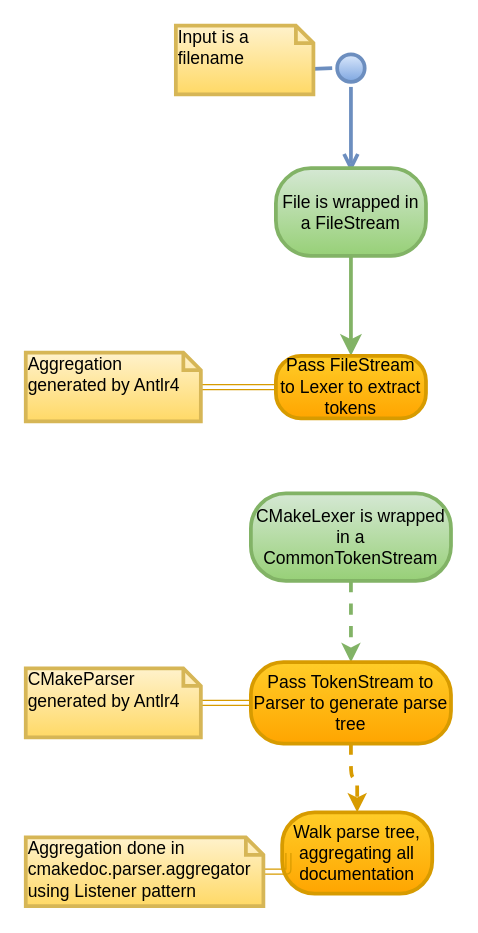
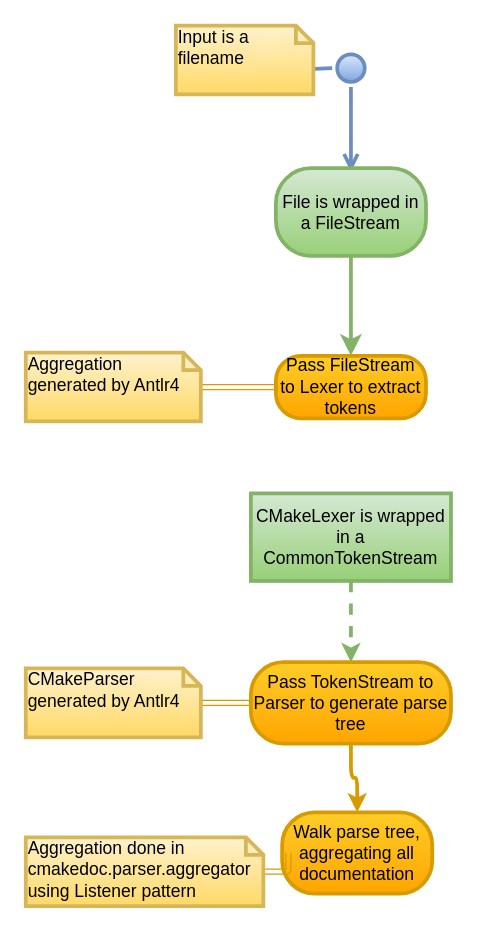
(351, 537) -> (351, 537)
(351, 774) -> (351, 774)
